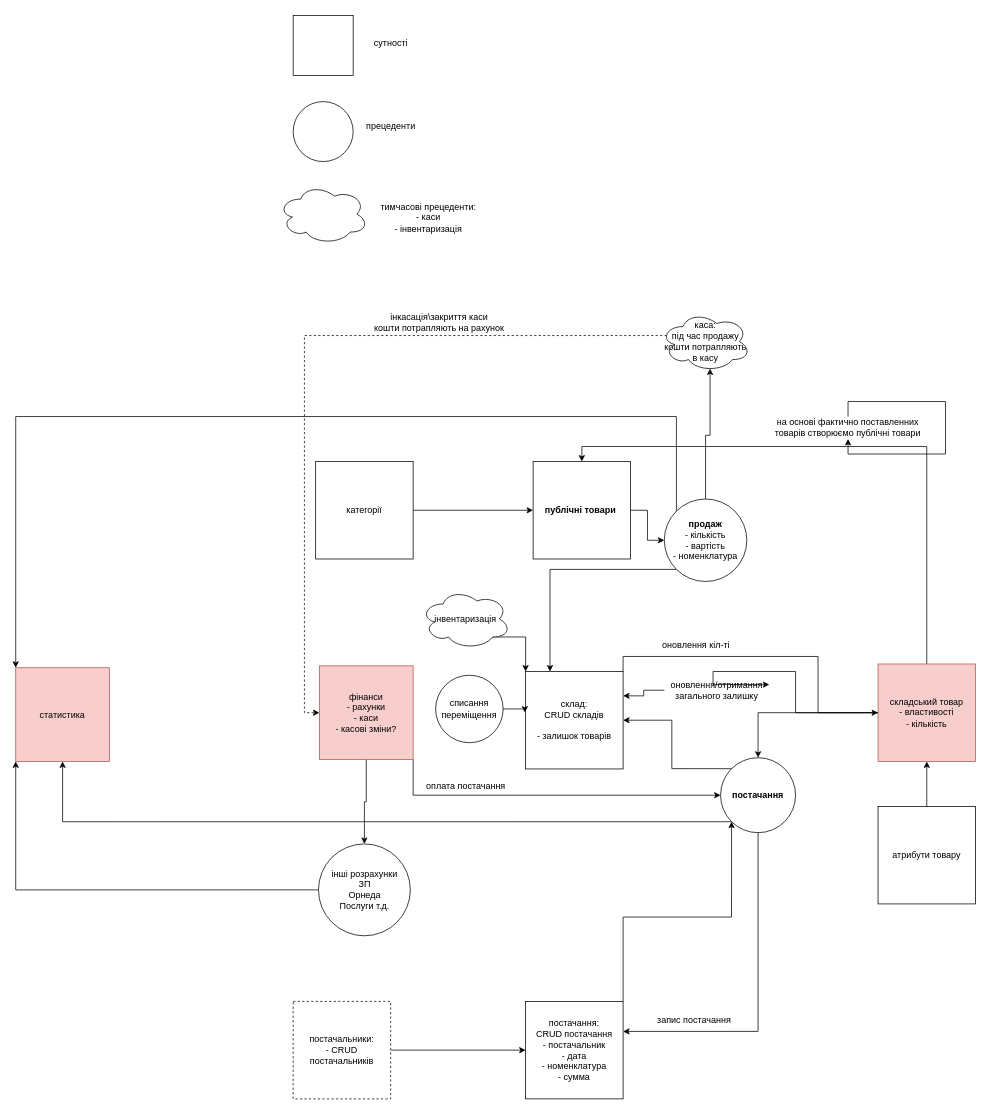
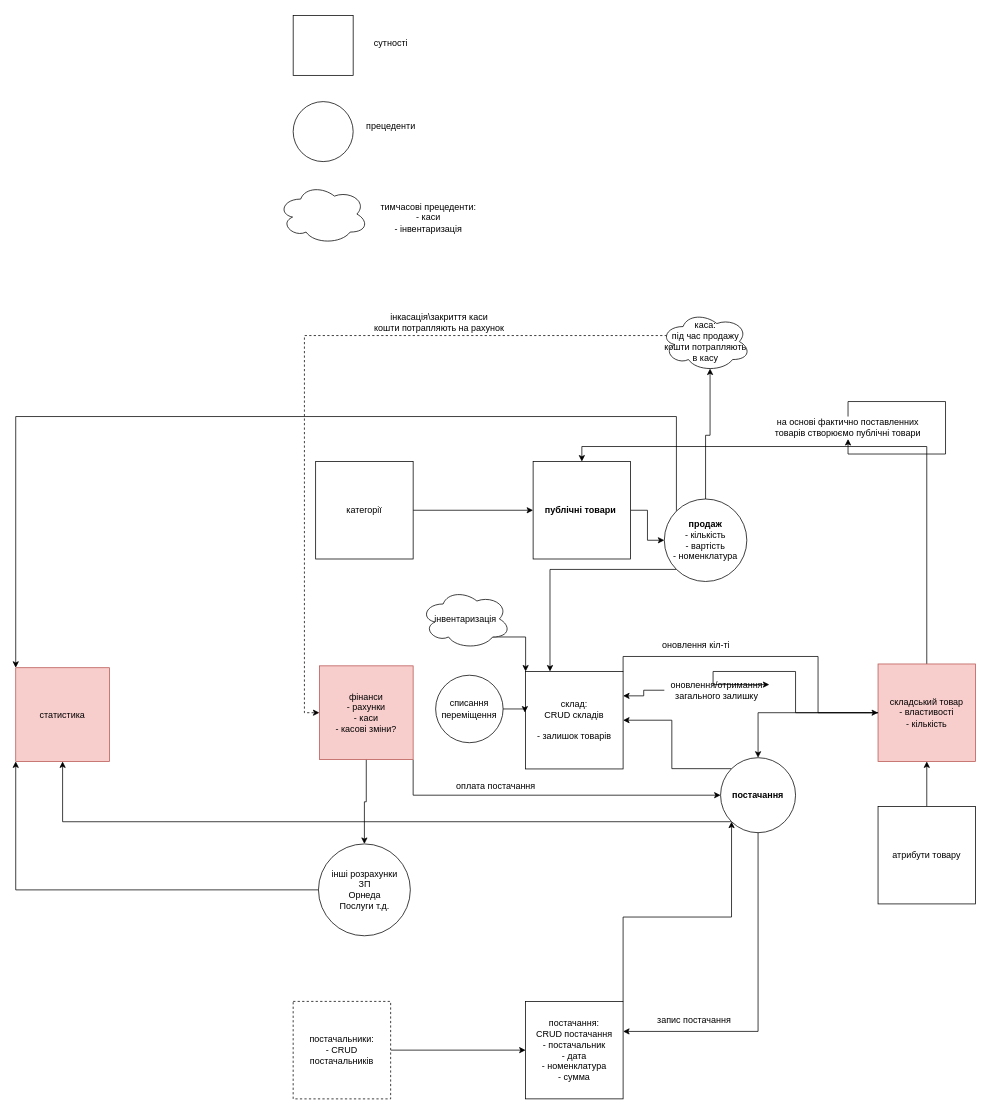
(465, 786) -> (495, 786)
